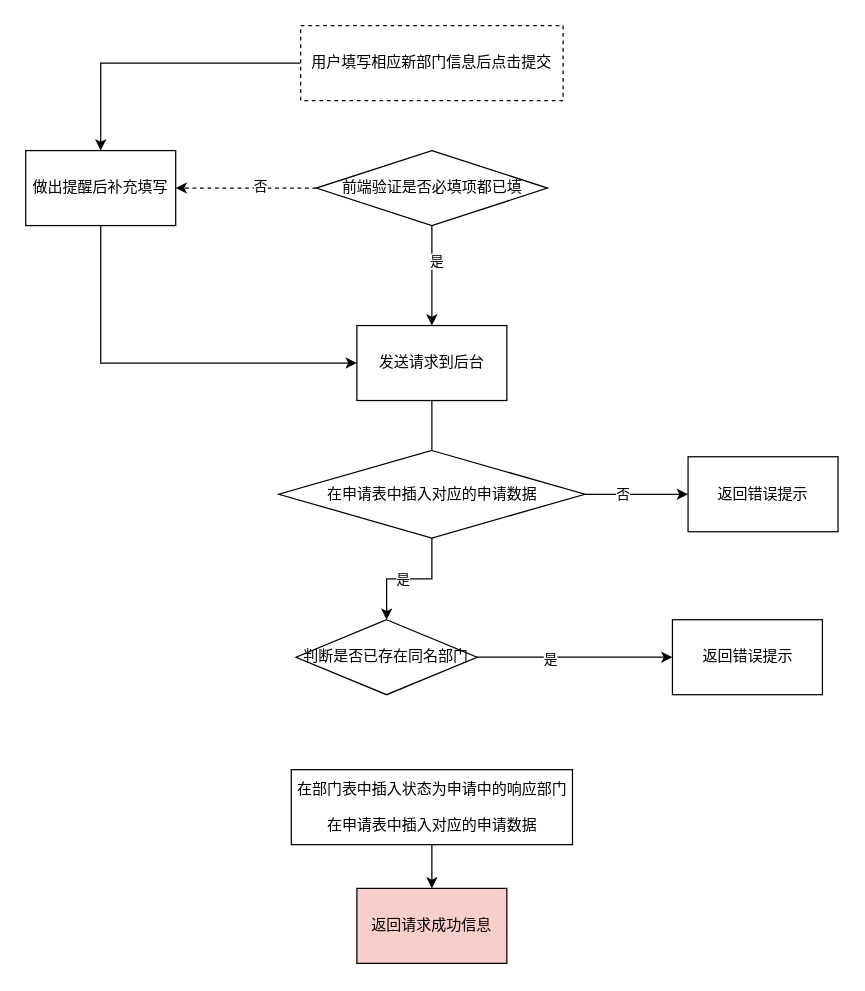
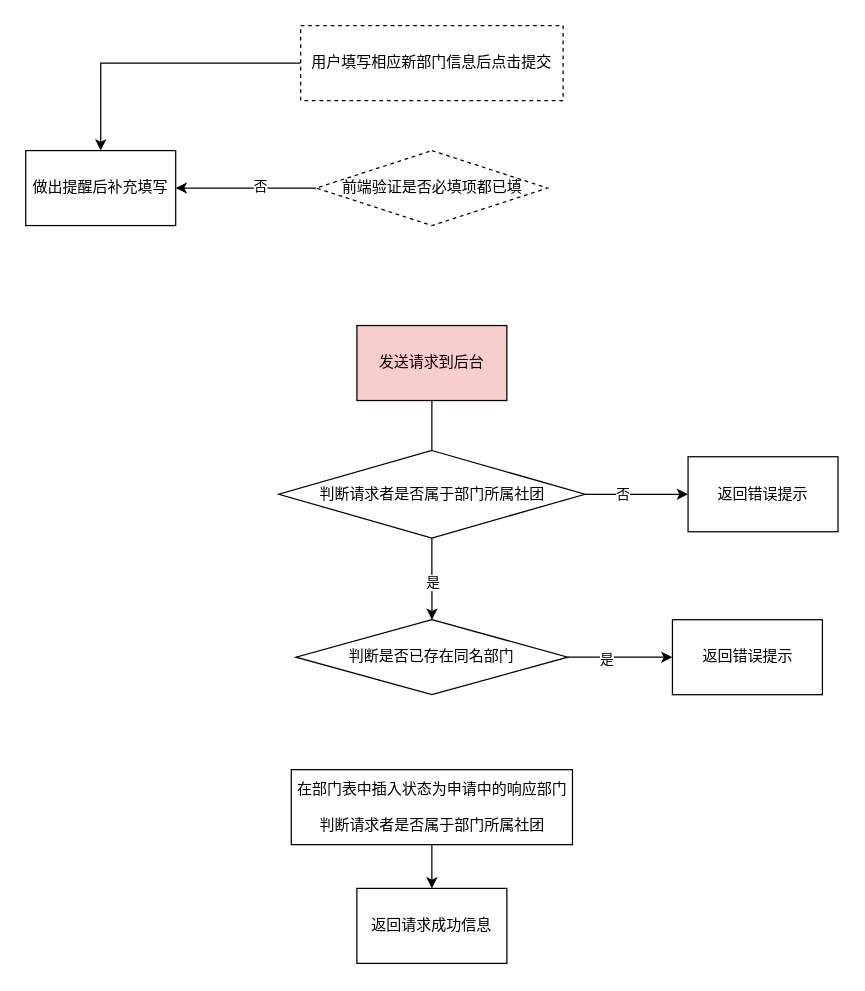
(220, 188) -> (220, 188)
(432, 188) -> (432, 188)
(432, 272) -> none
(156, 363) -> none
(432, 363) -> (432, 363)
(433, 494) -> (433, 494)
(387, 657) -> (432, 657)
(433, 807) -> (433, 807)
(432, 926) -> (432, 926)
